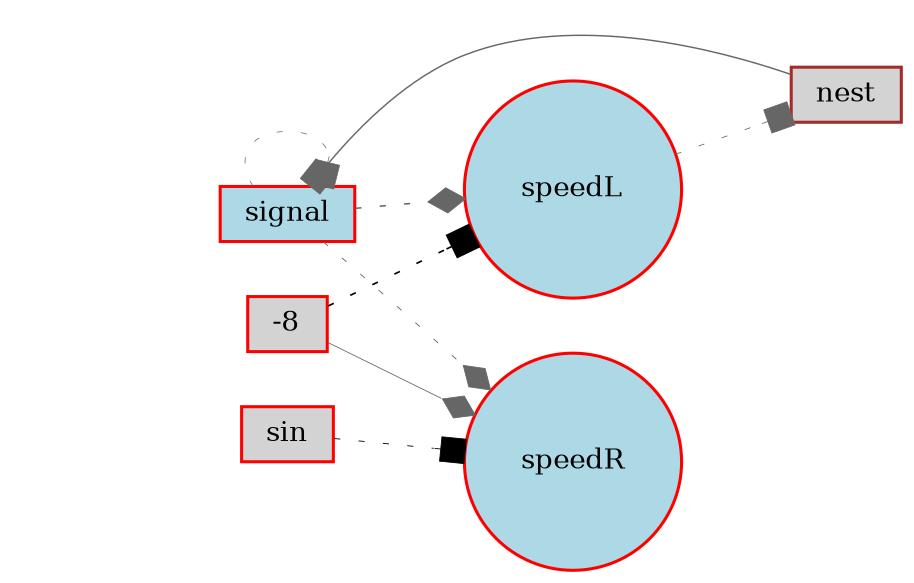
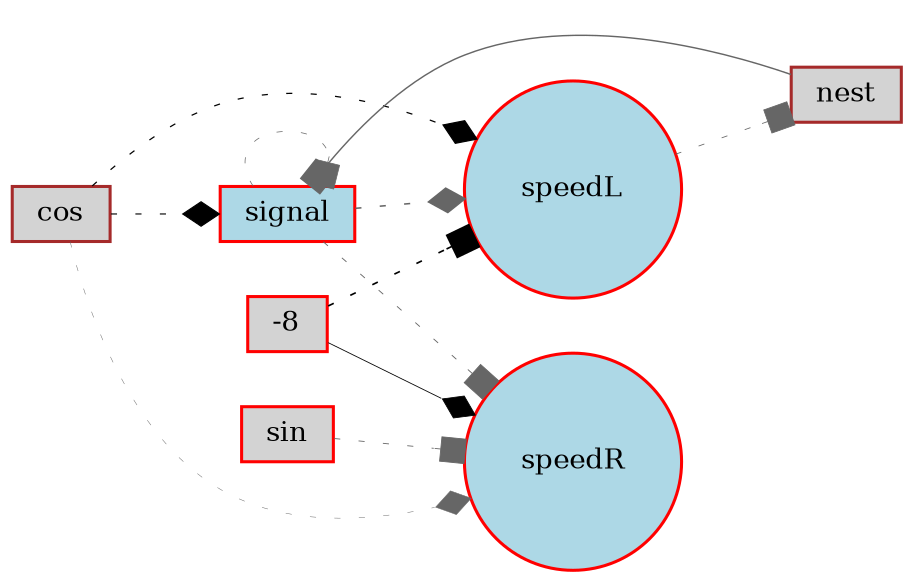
none -> (61, 214)
(395, 305) -> (395, 305)
(385, 371) -> (385, 371)
(384, 443) -> (384, 443)
